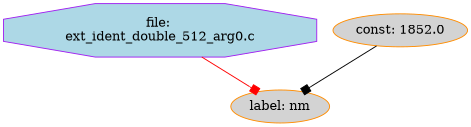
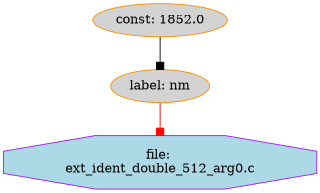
(226, 72) -> (160, 114)
